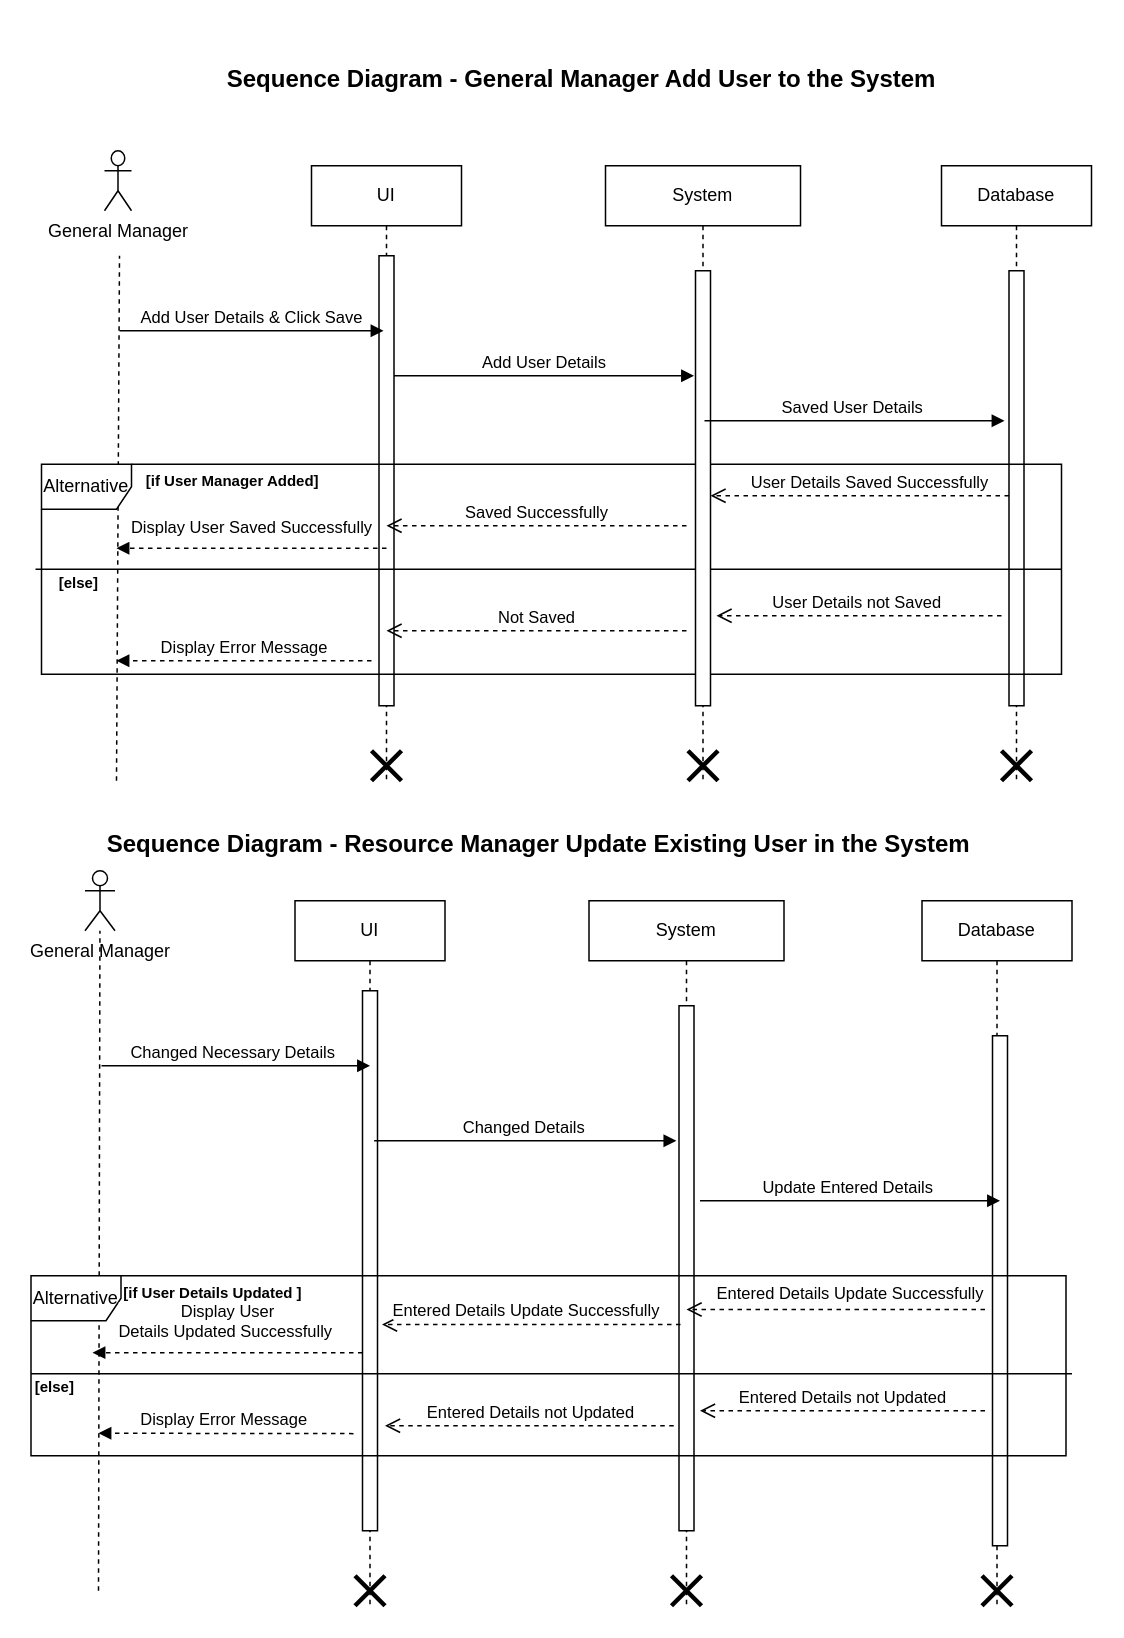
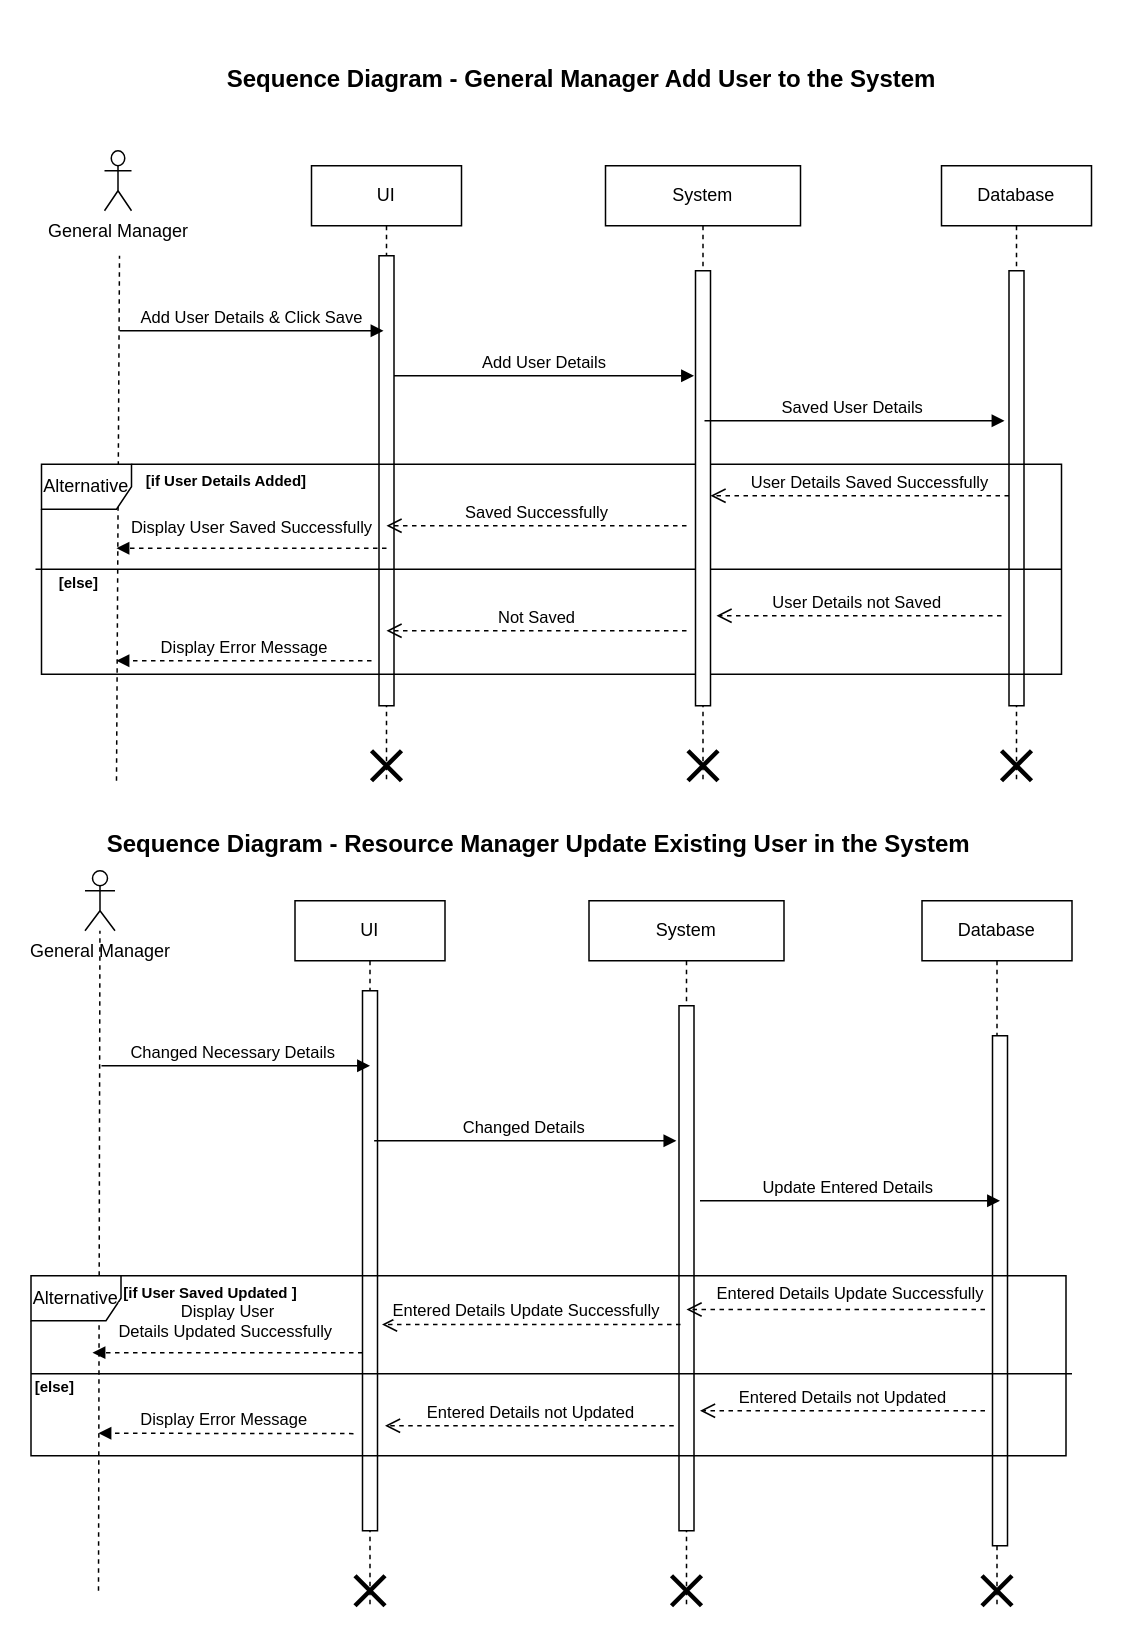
(245, 481) -> (245, 481)
(234, 1292) -> (233, 1292)
